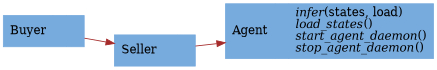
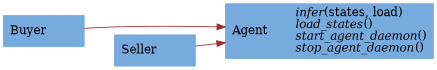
(95, 40) -> (151, 26)
